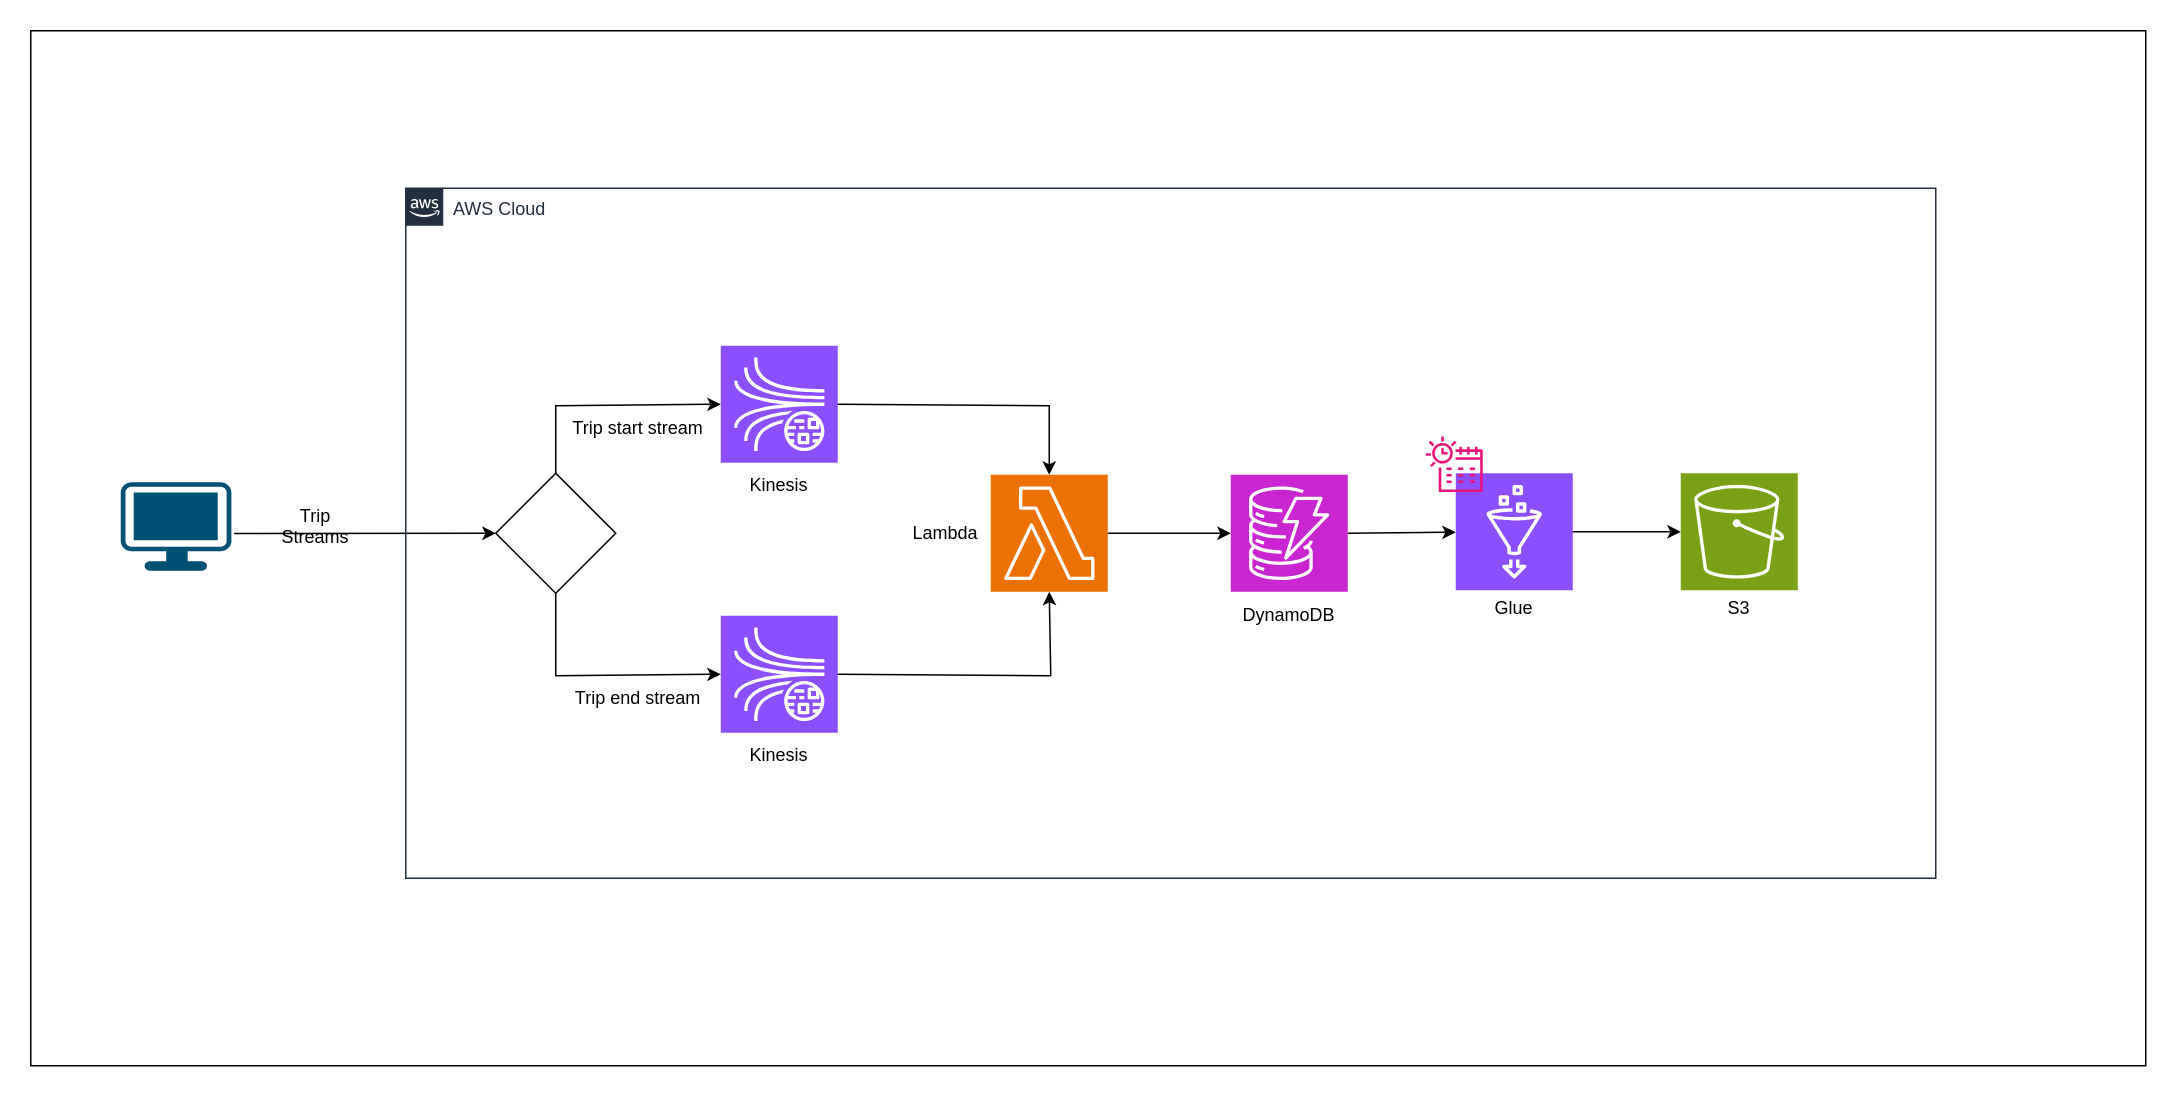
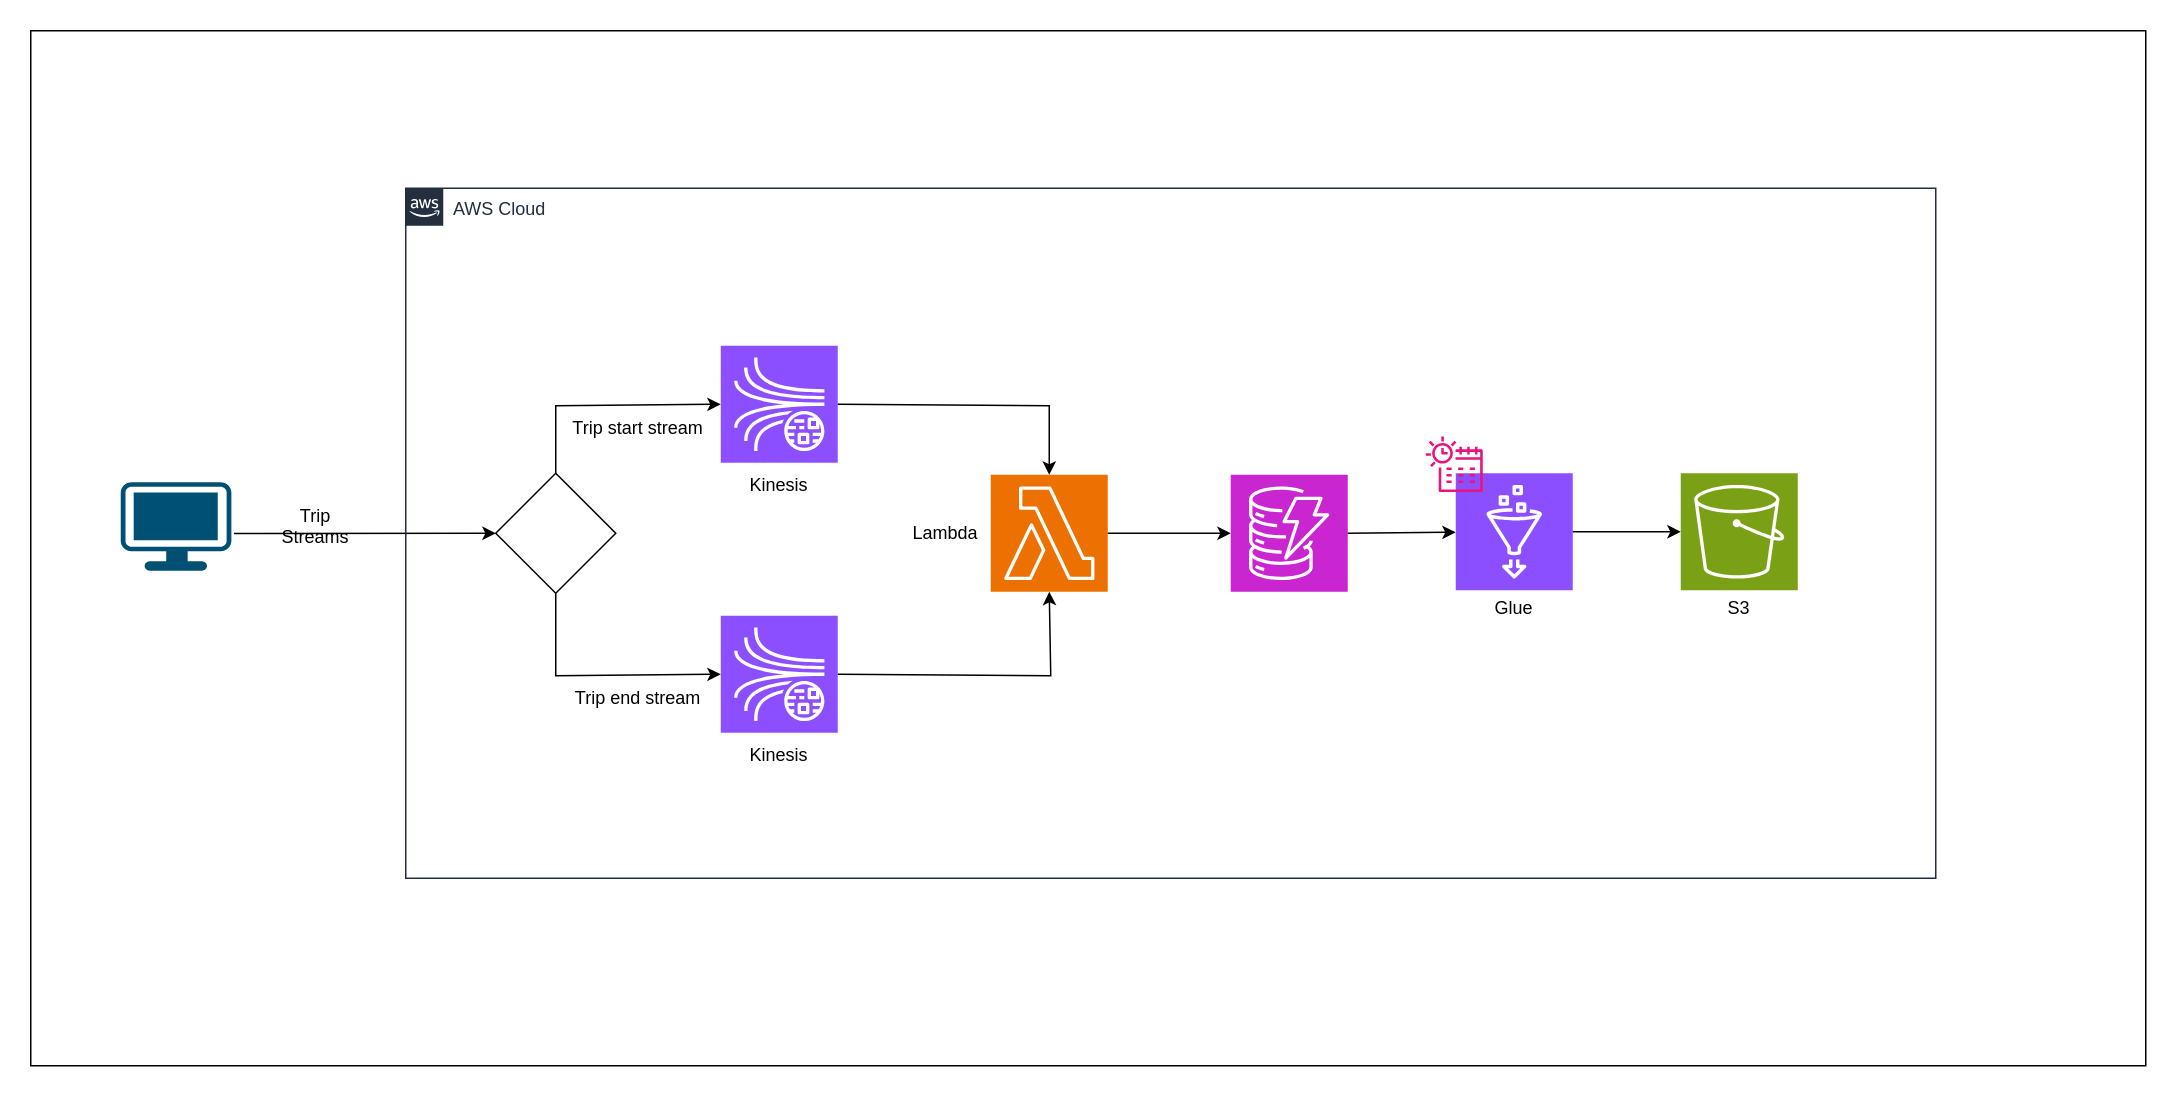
(1289, 616) -> none
